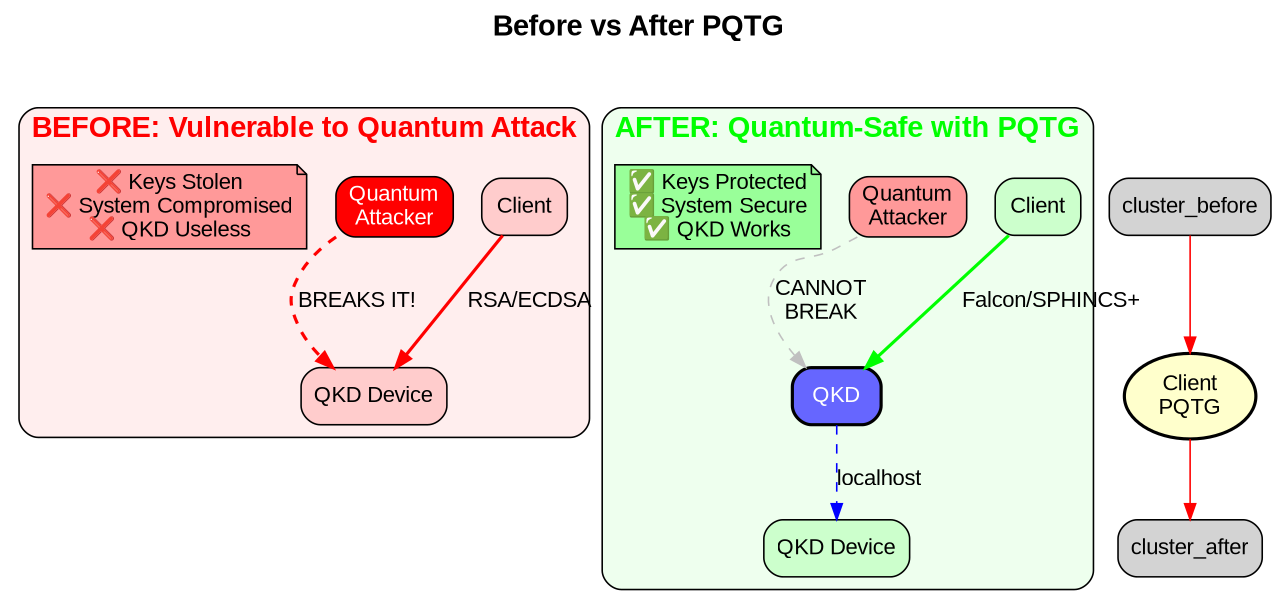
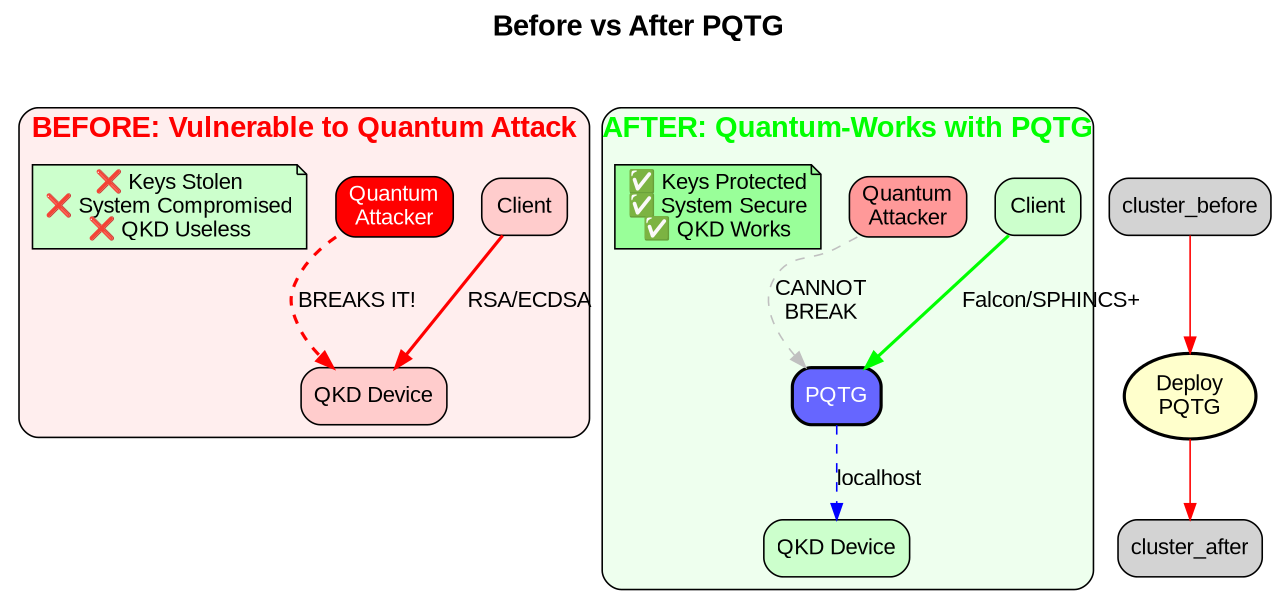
(848, 130) -> (848, 130)
(170, 207) -> (170, 207)
(837, 396) -> (837, 396)
(1190, 396) -> (1190, 396)
